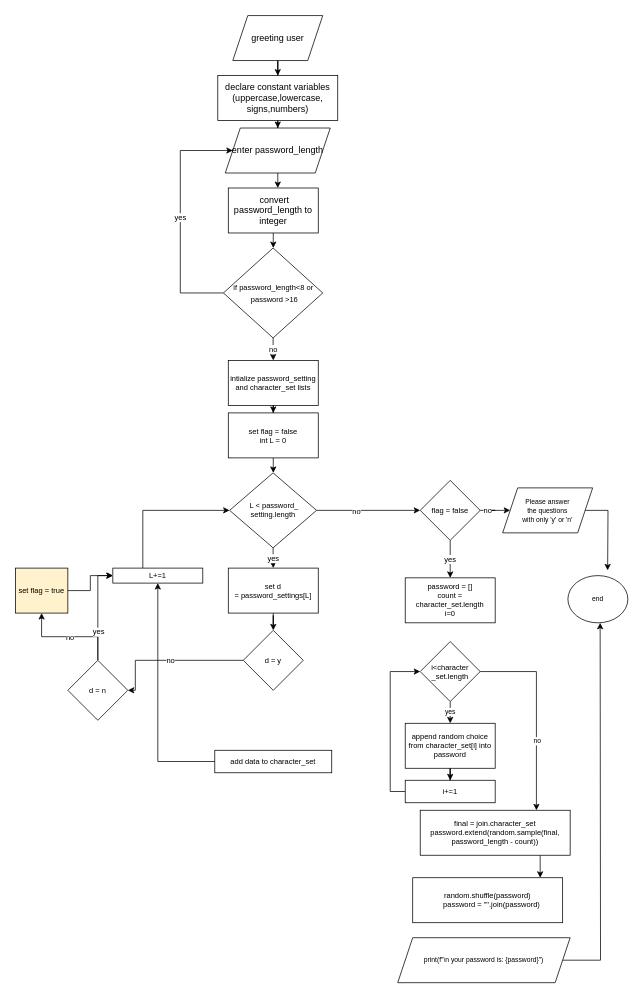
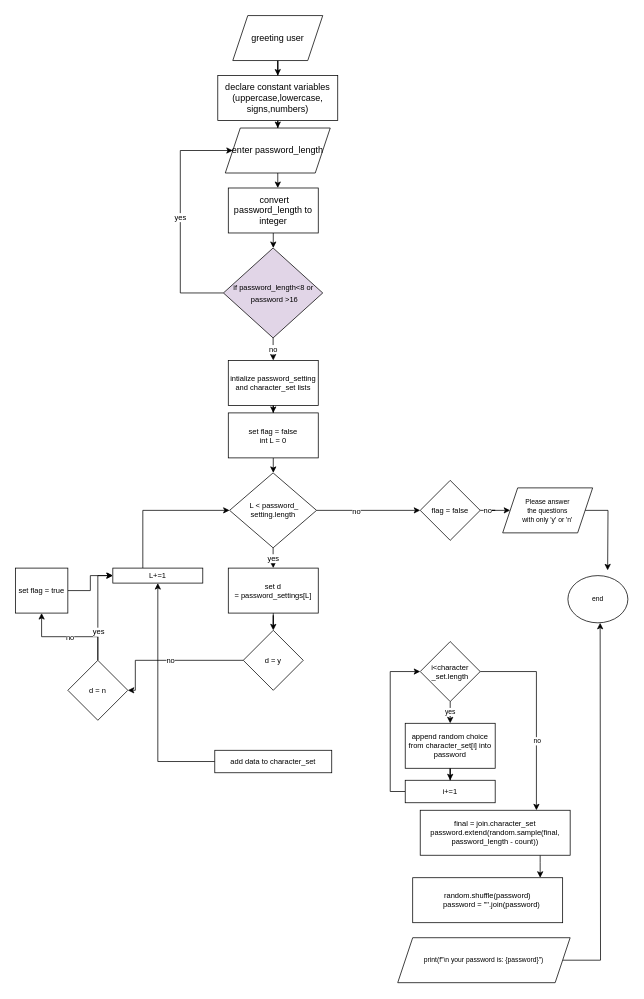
(273, 293) -> (273, 293)
(450, 557) -> none
(42, 591) -> (42, 591)
(450, 600) -> none
